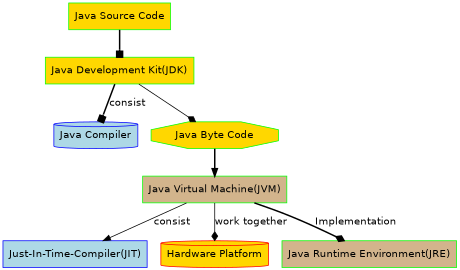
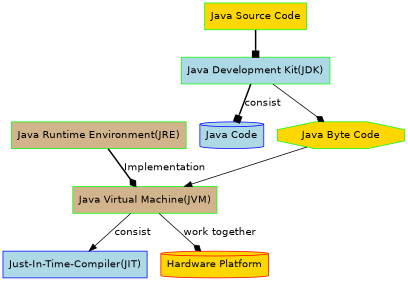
(120, 71) -> (256, 71)
(96, 135) -> (232, 135)
(215, 159) -> (249, 166)
(296, 218) -> (119, 164)
